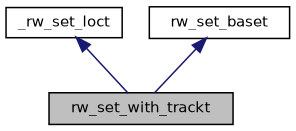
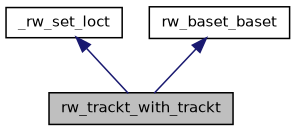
(219, 23) -> (219, 23)
(141, 109) -> (141, 109)
